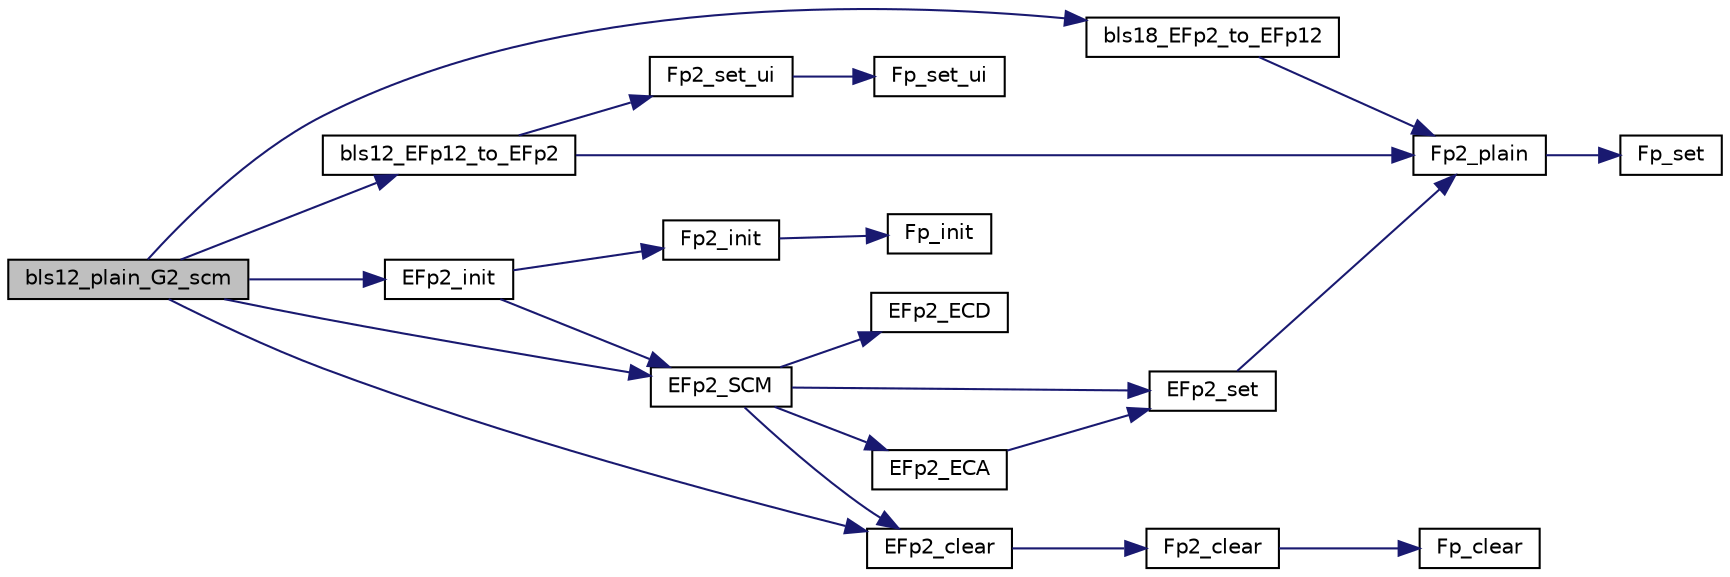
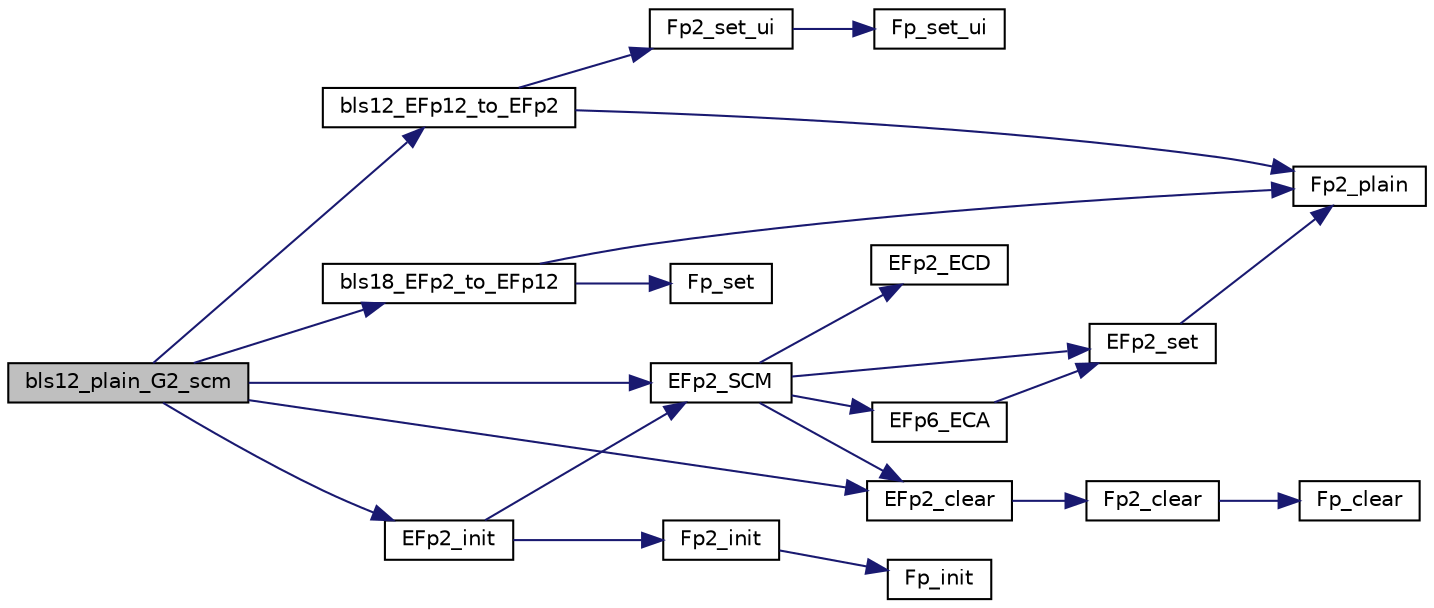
(1572, 155) -> (612, 284)
(940, 470) -> (940, 422)
